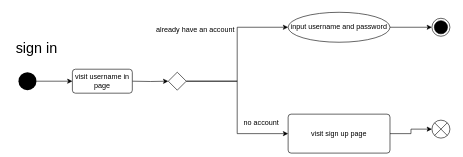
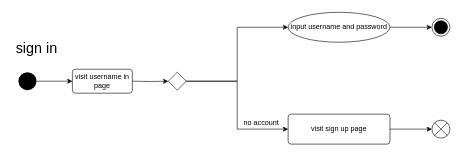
(195, 27) -> none
(339, 134) -> (339, 129)
